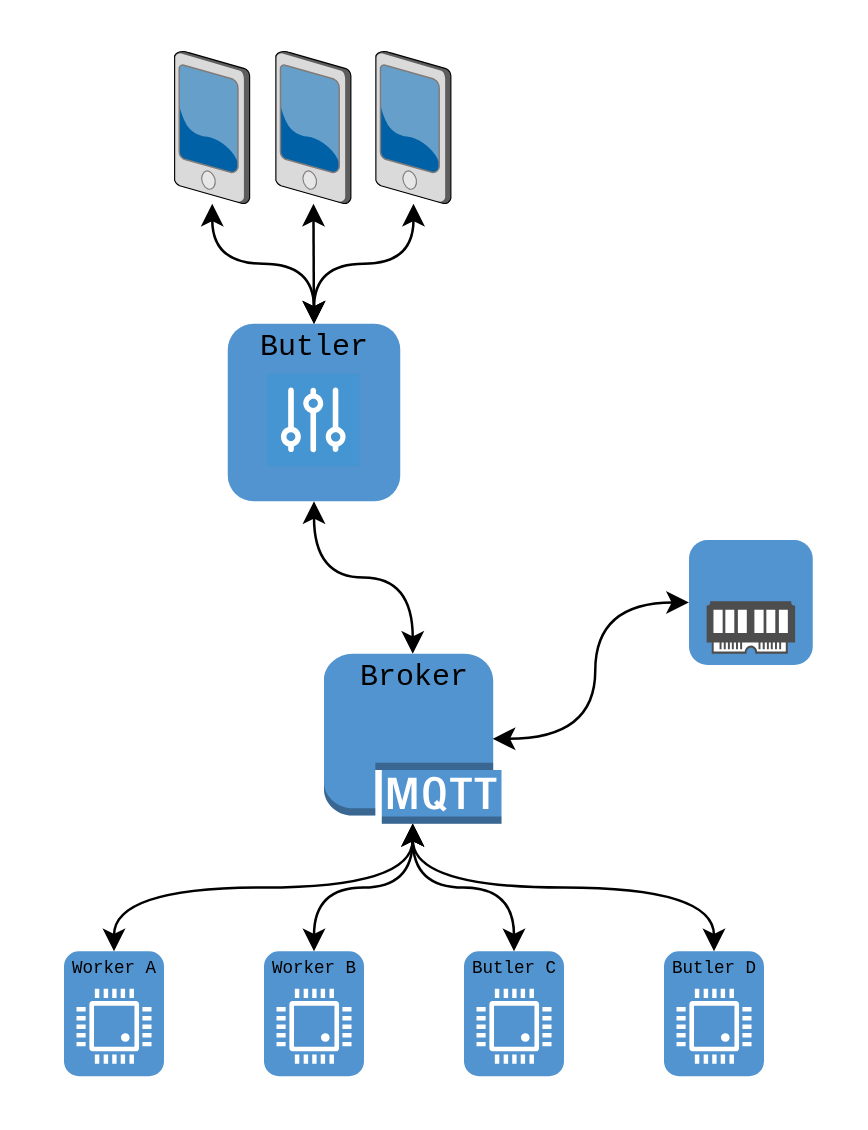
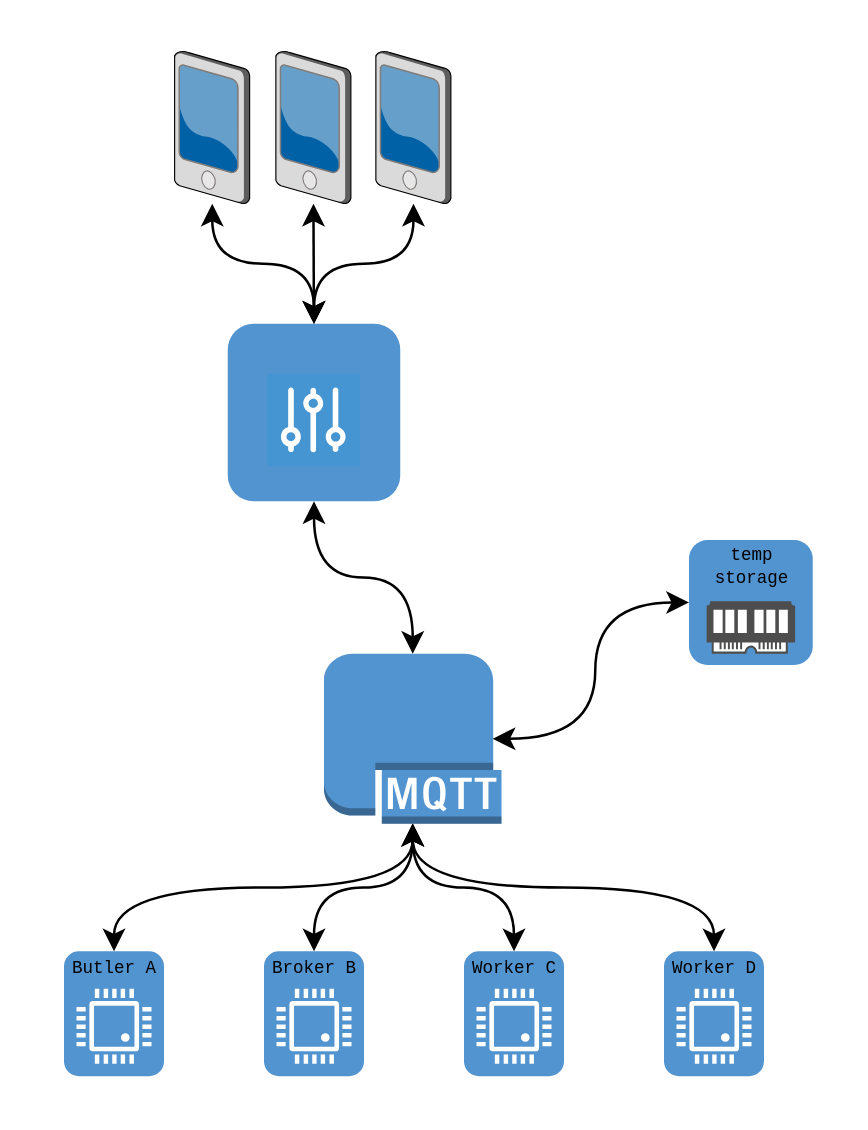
(313, 349) -> none
none -> (751, 565)
(413, 679) -> none
(115, 969) -> (115, 969)
(315, 969) -> (315, 969)
(515, 969) -> (515, 969)
(715, 969) -> (715, 969)
